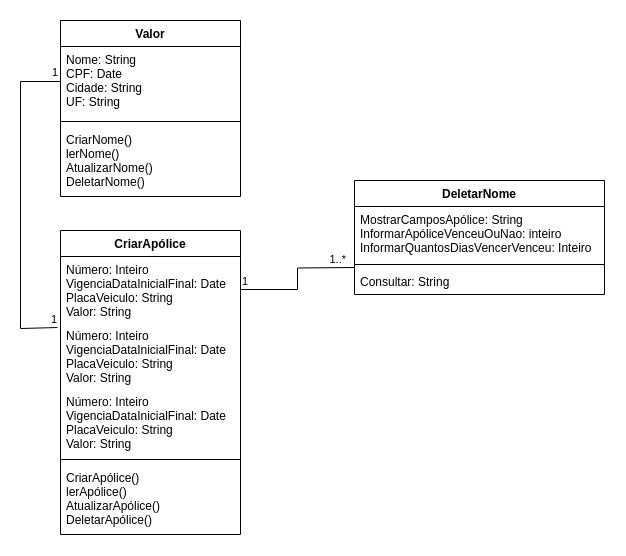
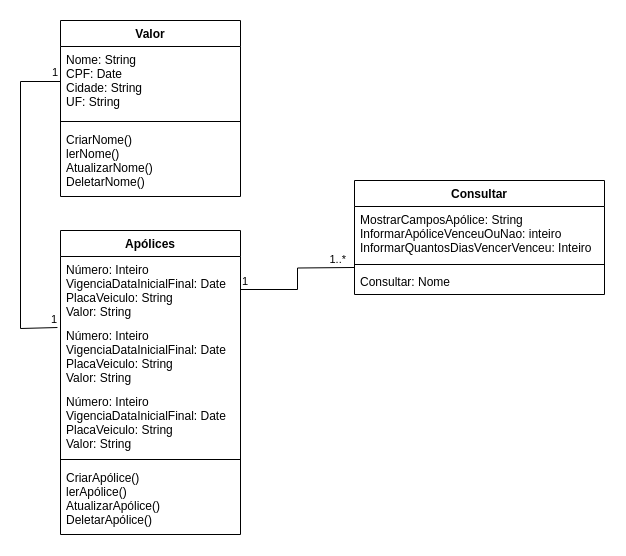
(479, 194) -> (479, 194)
(150, 244) -> (150, 244)
(411, 282) -> (406, 282)
